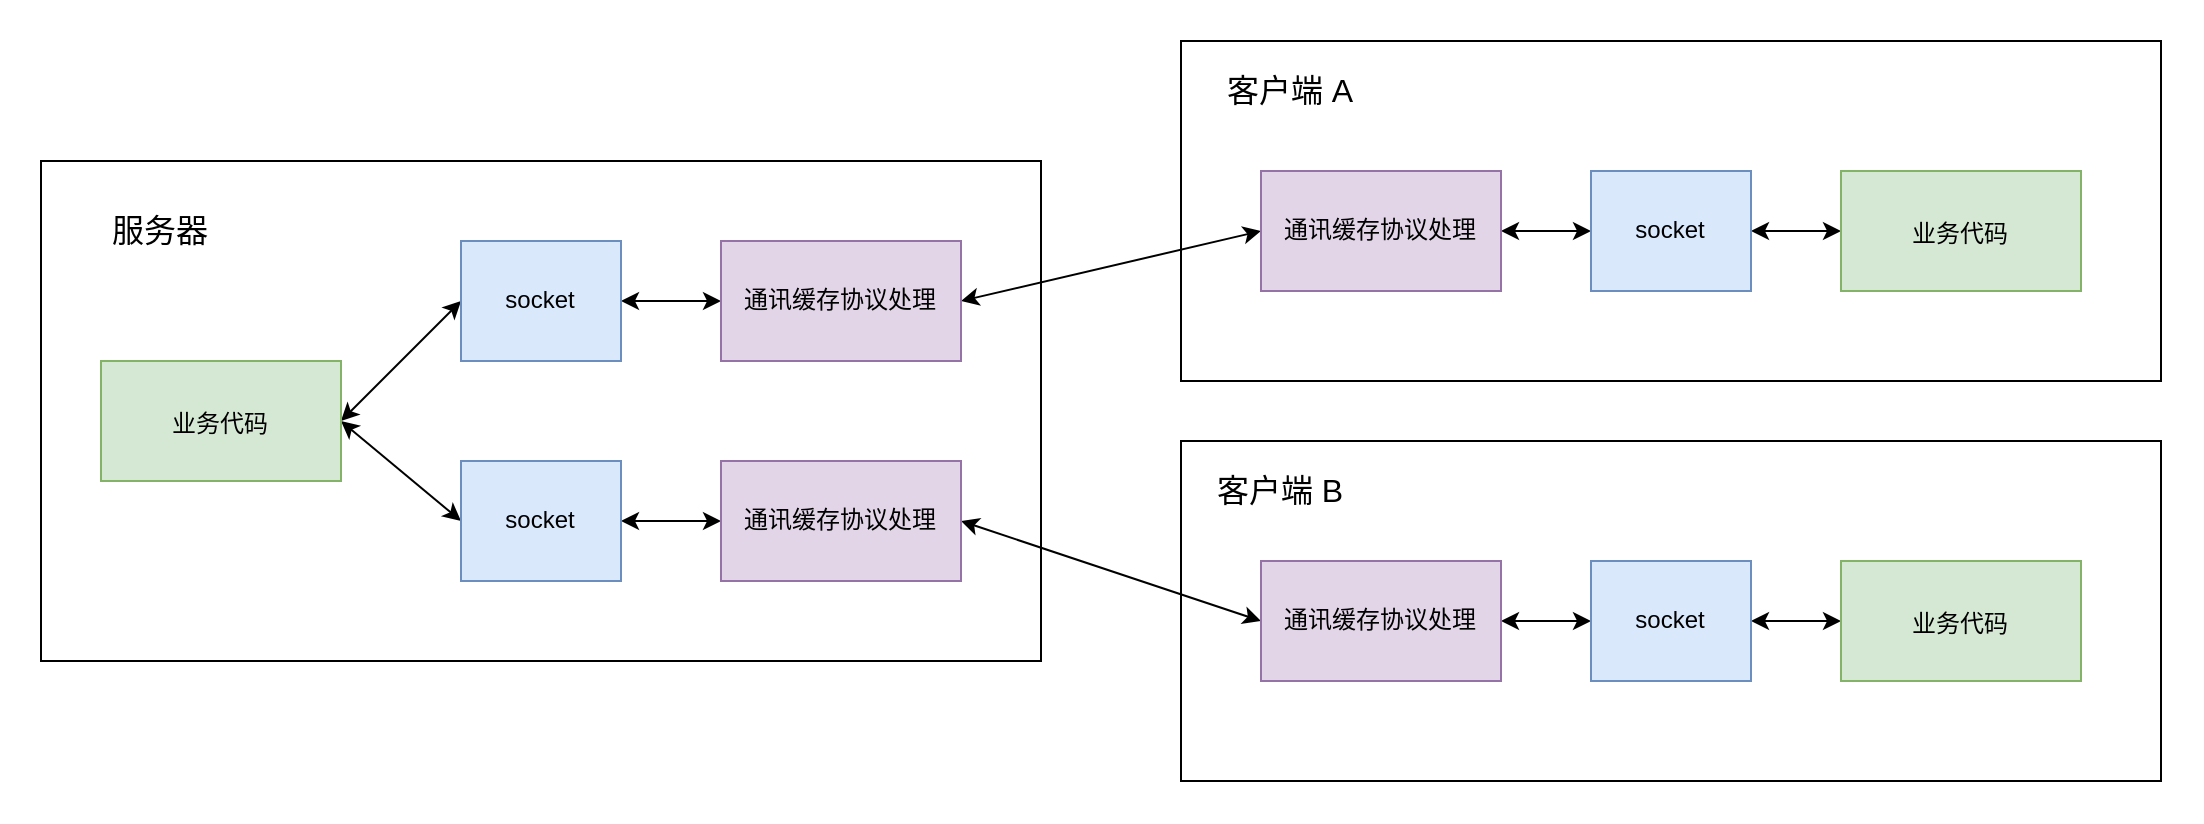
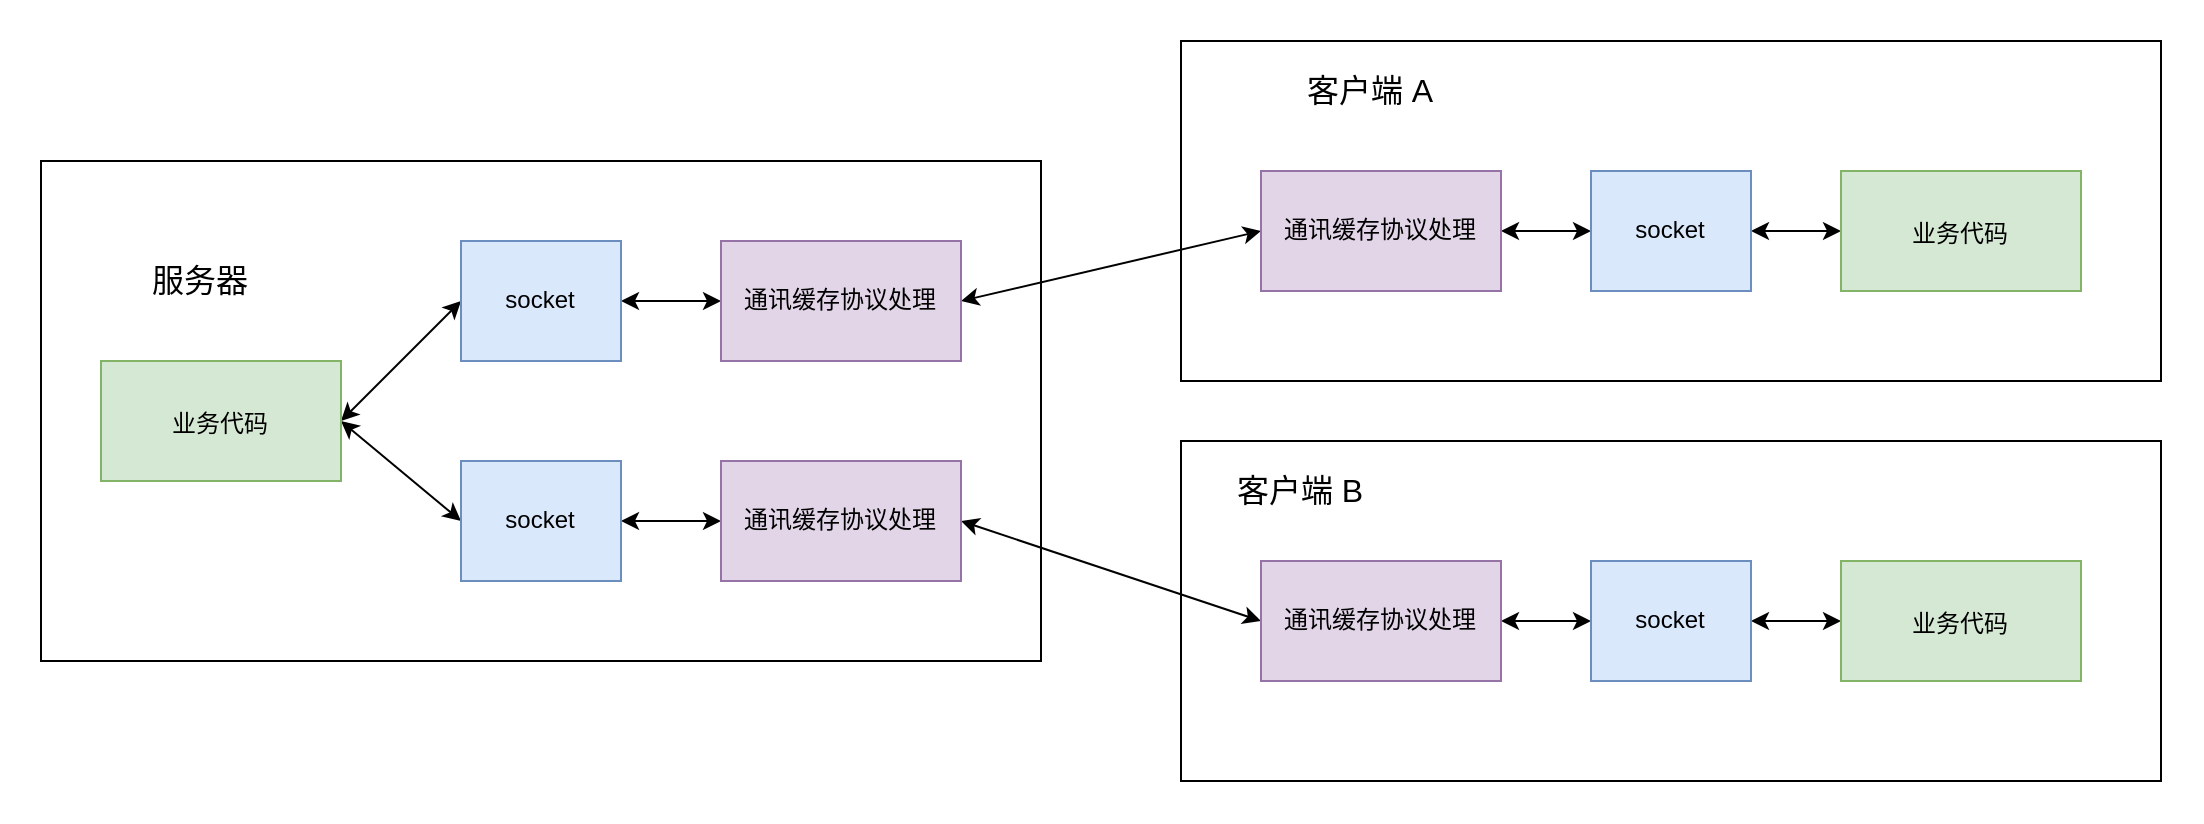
(1291, 91) -> (1371, 91)
(161, 231) -> (201, 281)
(1281, 491) -> (1301, 491)
